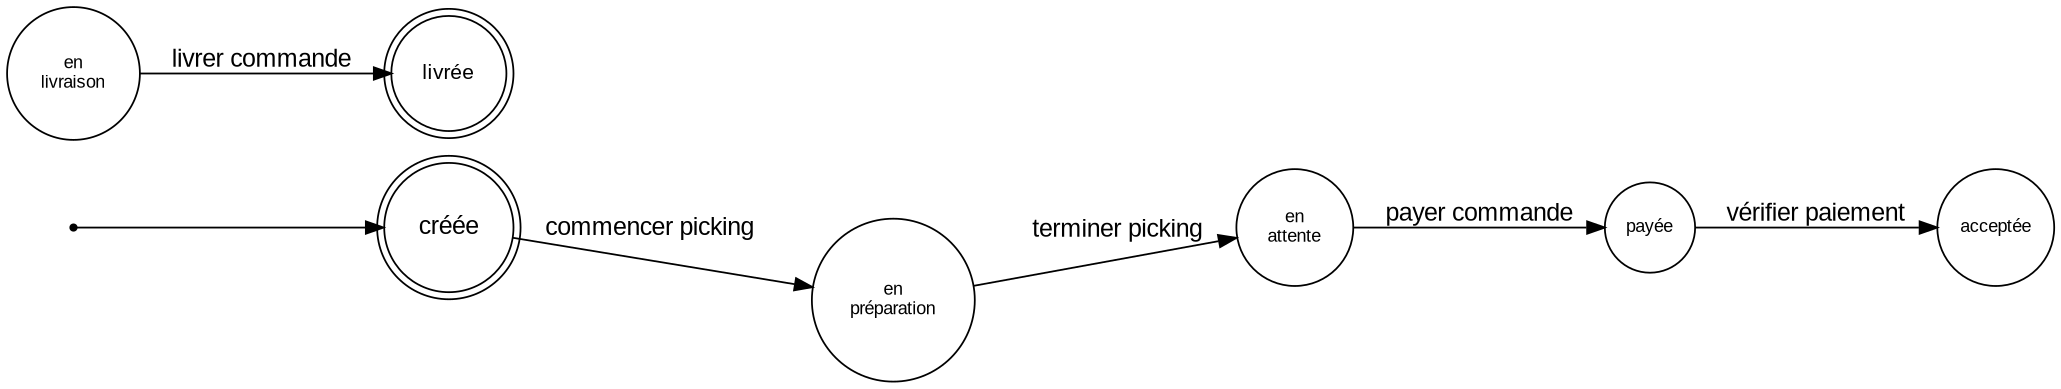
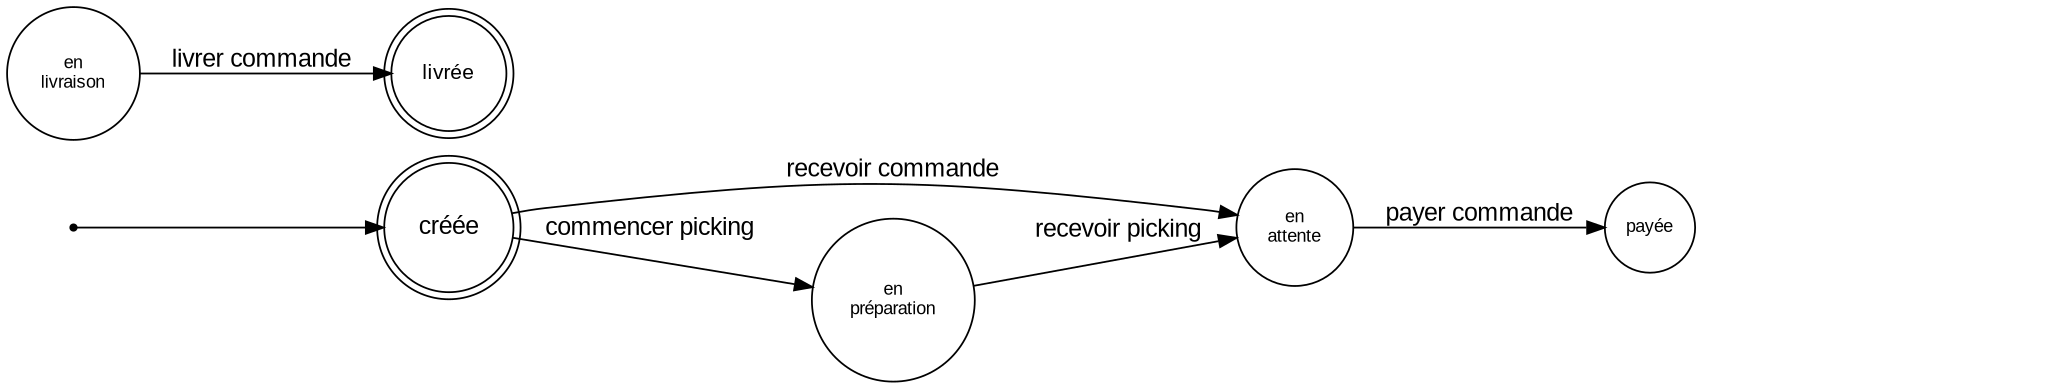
none -> (866, 184)
(1996, 228) -> none
(1118, 230) -> (1118, 230)
